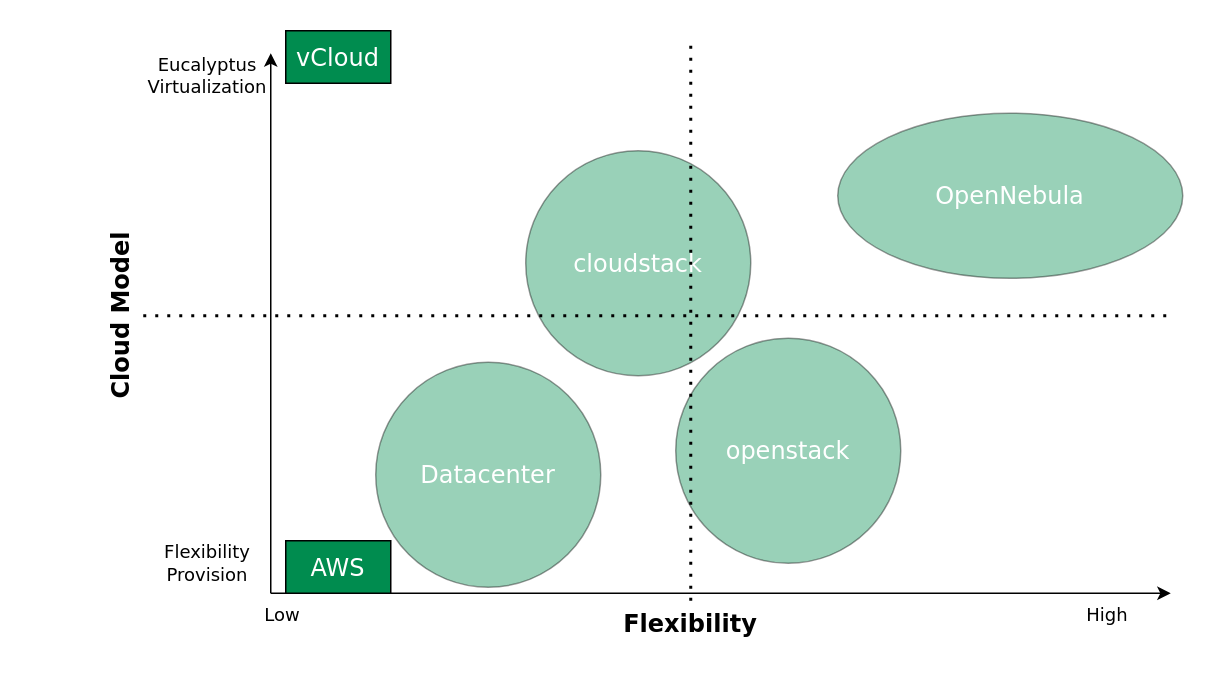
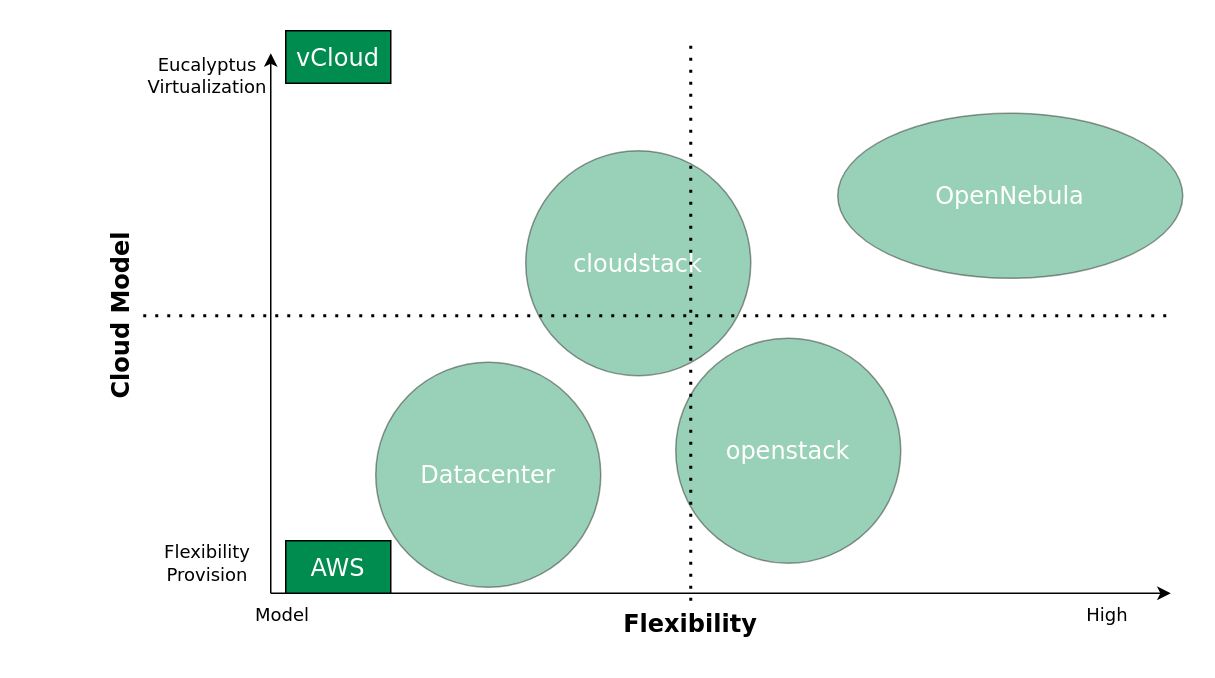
(283, 616) -> (283, 616)
